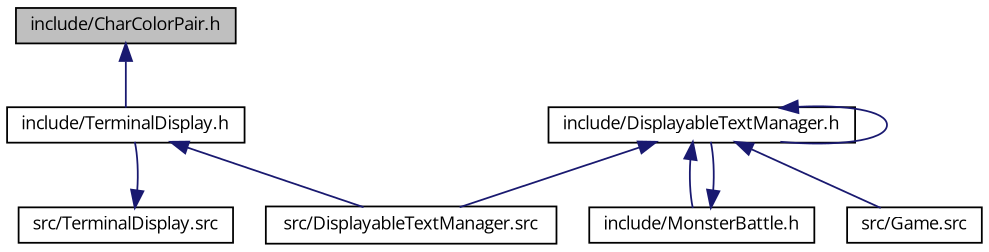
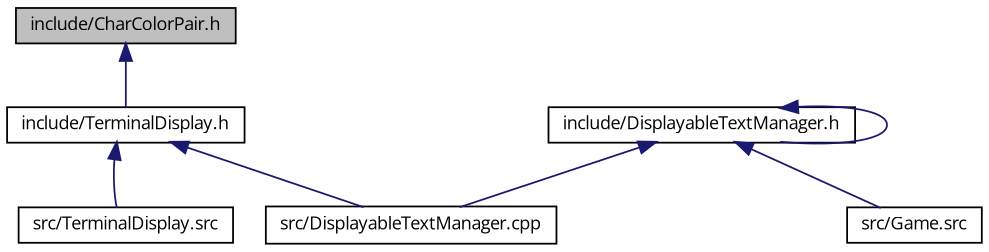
(138, 166) -> (114, 184)
(411, 225) -> (411, 225)
(702, 225) -> none
